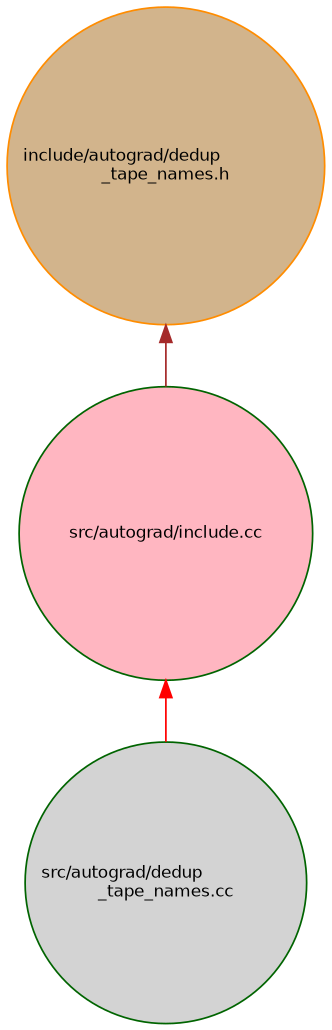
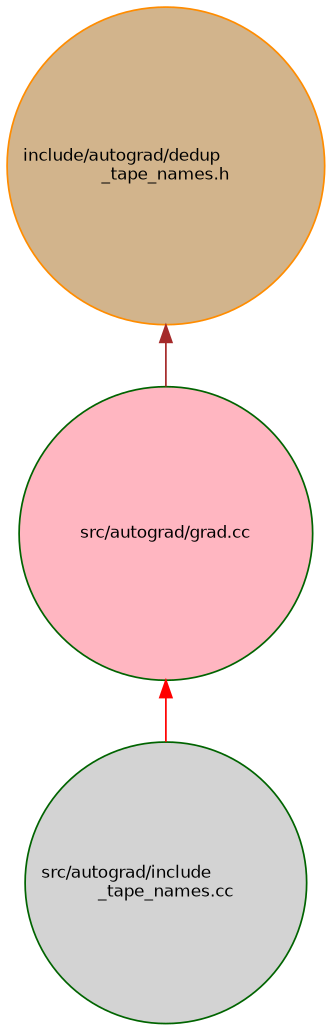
(166, 533) -> (166, 533)
(166, 883) -> (166, 883)
